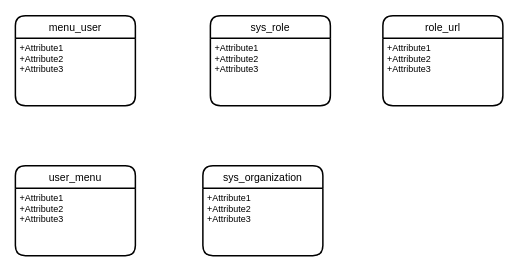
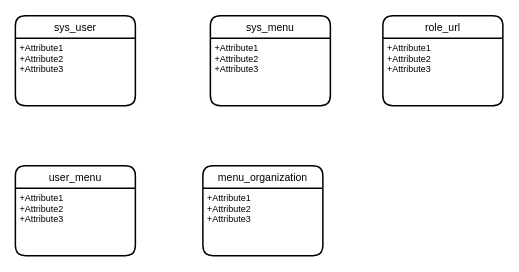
(75, 27) -> (75, 27)
(270, 27) -> (270, 27)
(263, 177) -> (263, 177)
